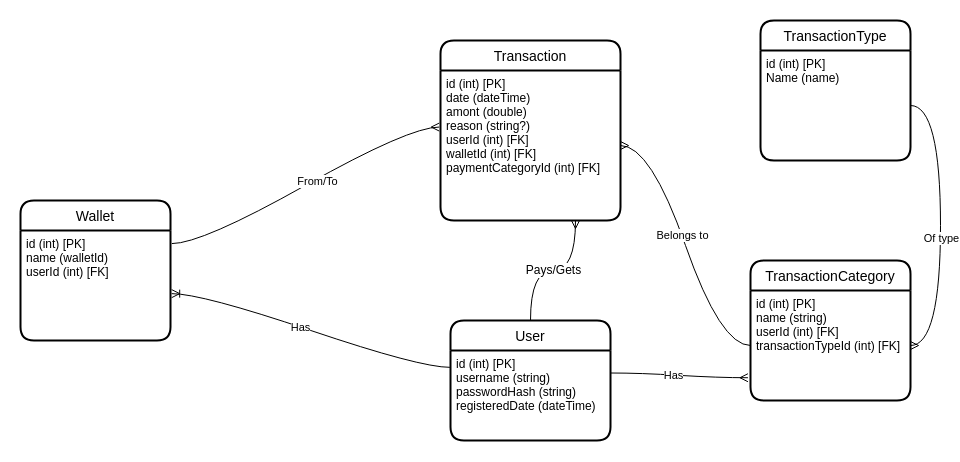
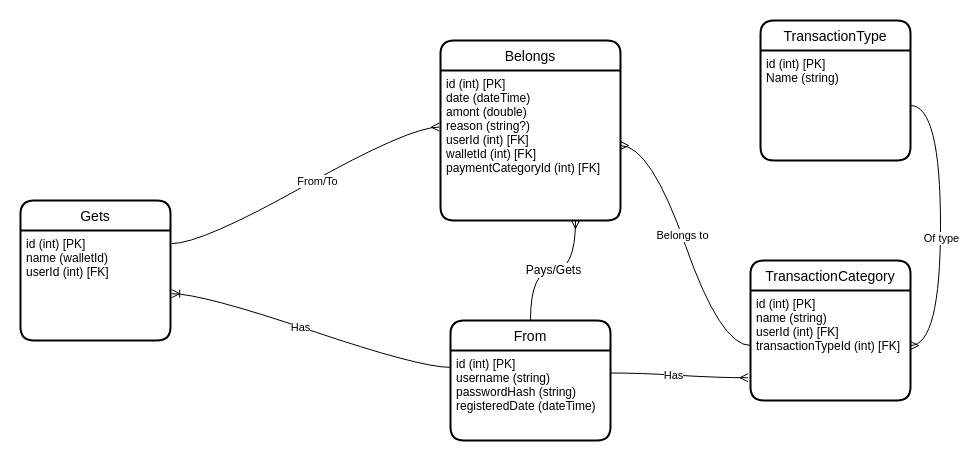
(530, 56) -> (530, 56)
(803, 64) -> (803, 64)
(95, 216) -> (95, 216)
(530, 336) -> (530, 336)
